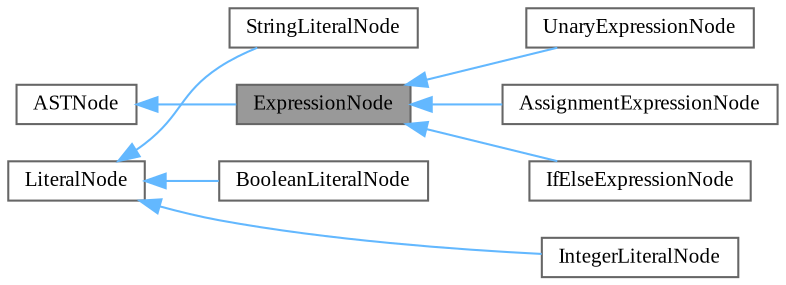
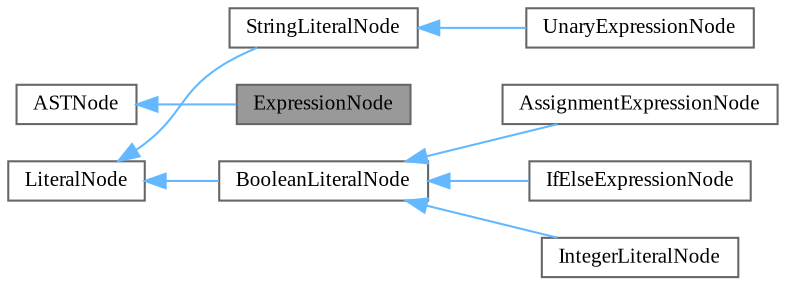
(492, 64) -> (483, 28)
(467, 104) -> (492, 140)
(492, 145) -> (489, 181)
(350, 239) -> (492, 222)
